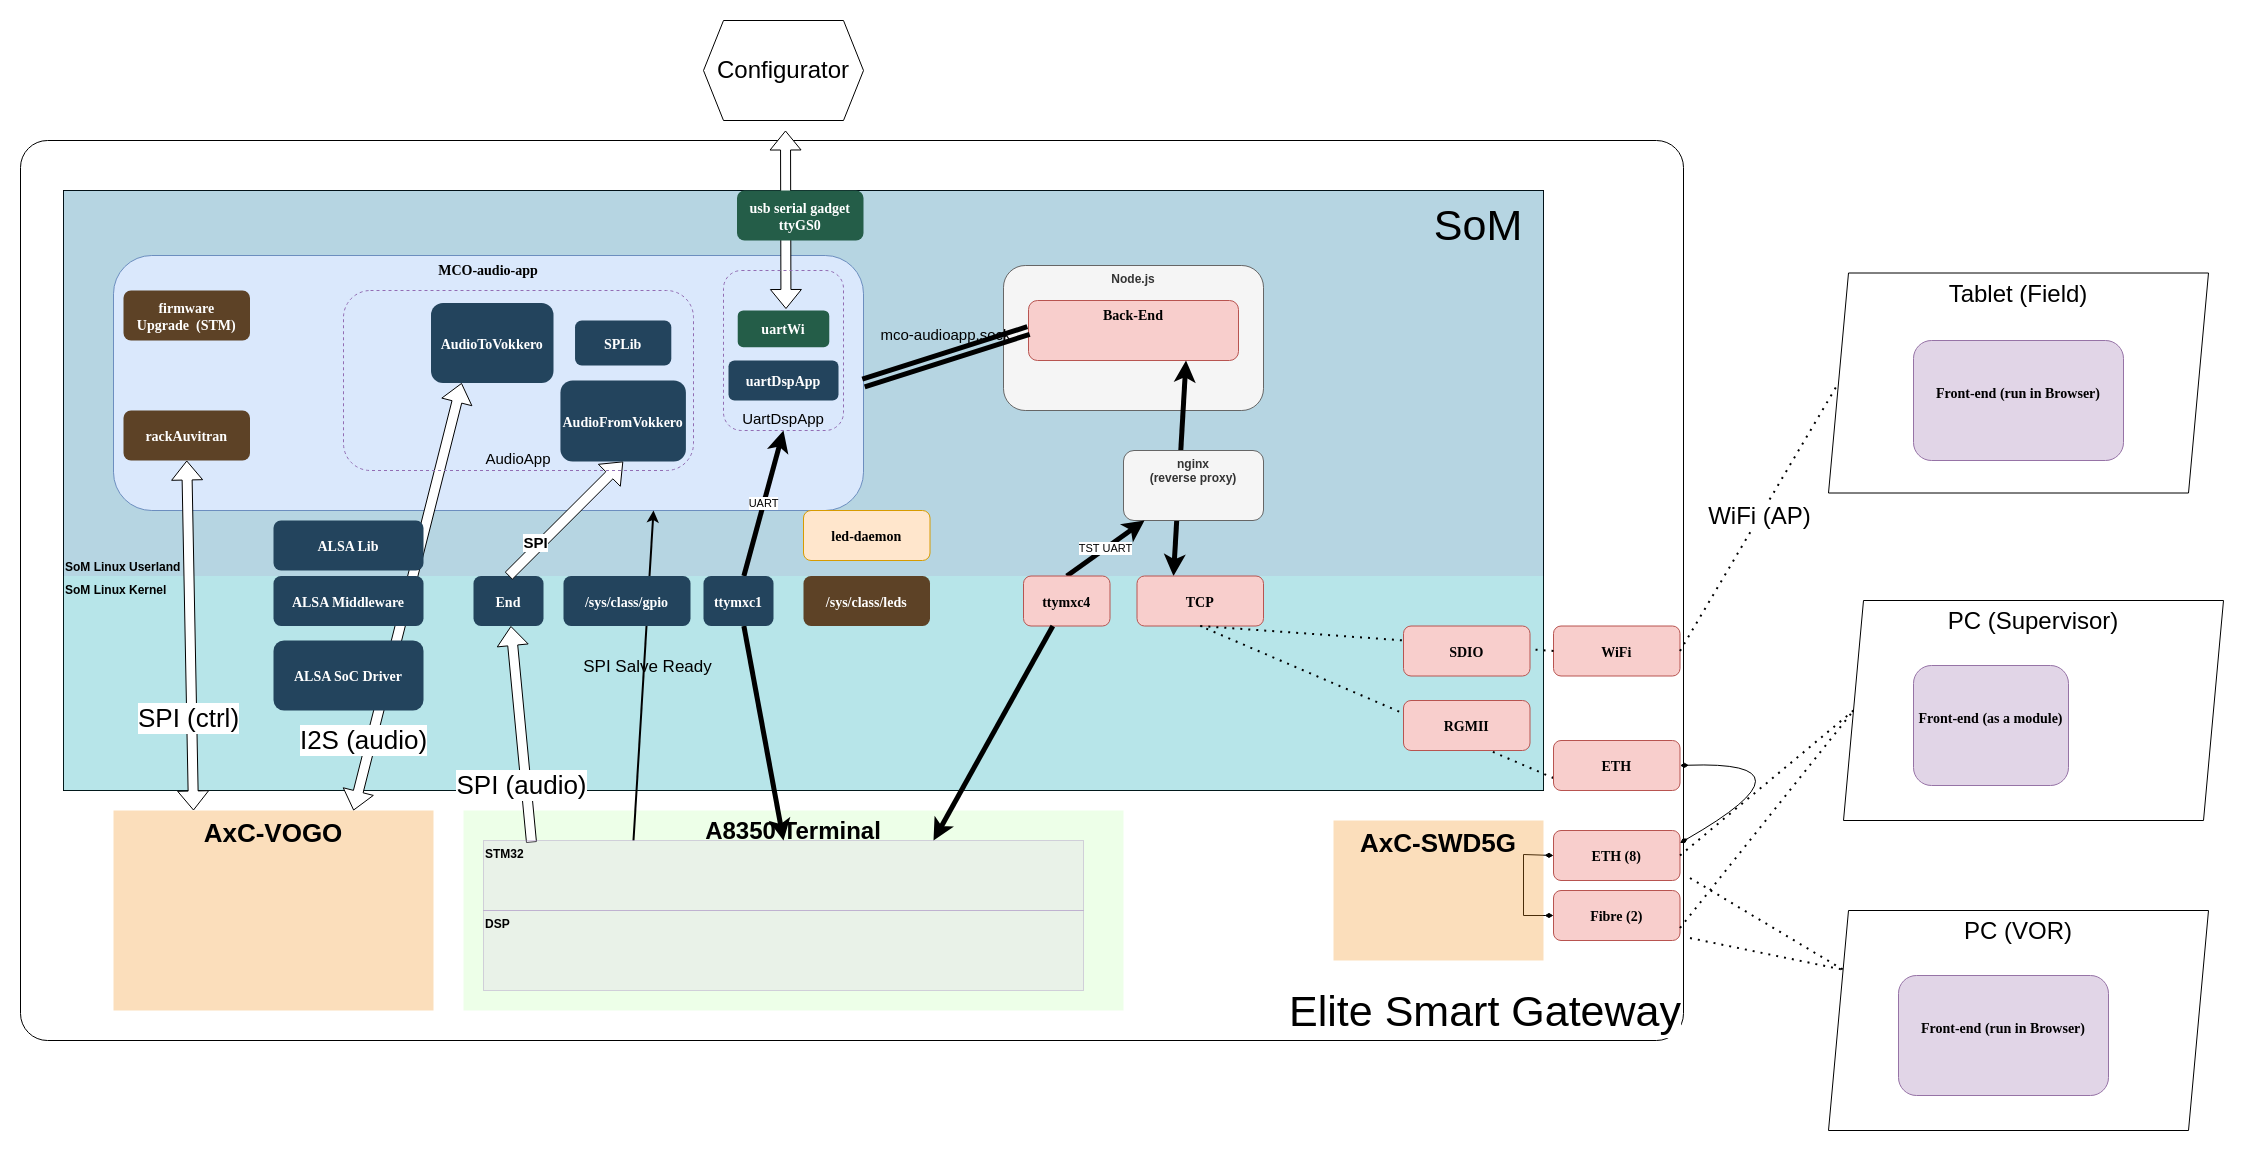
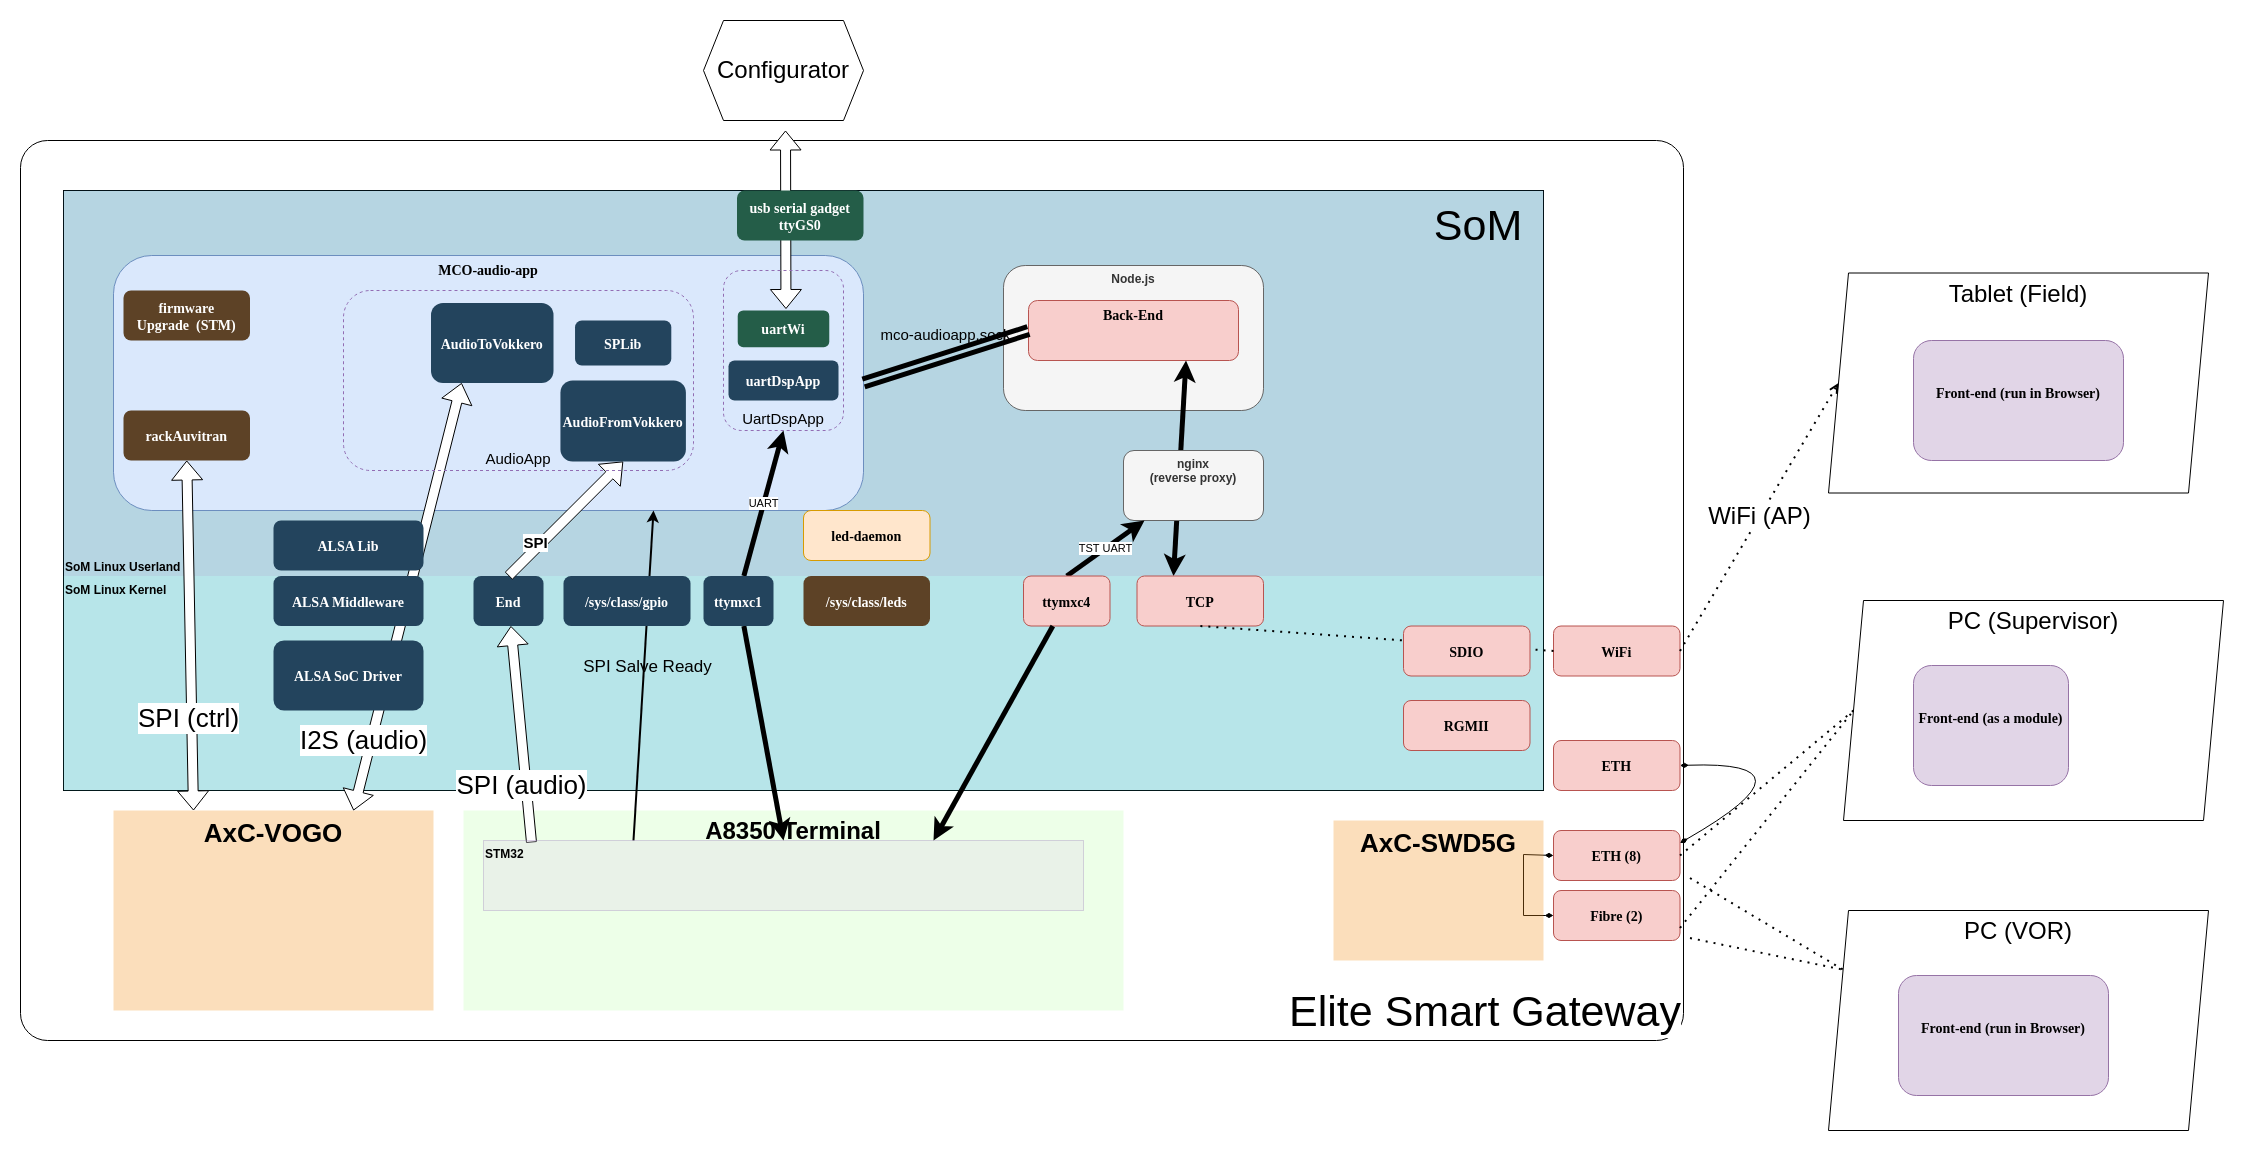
(1836, 387) -> (1835, 389)
(1302, 670) -> none
(784, 951) -> none
